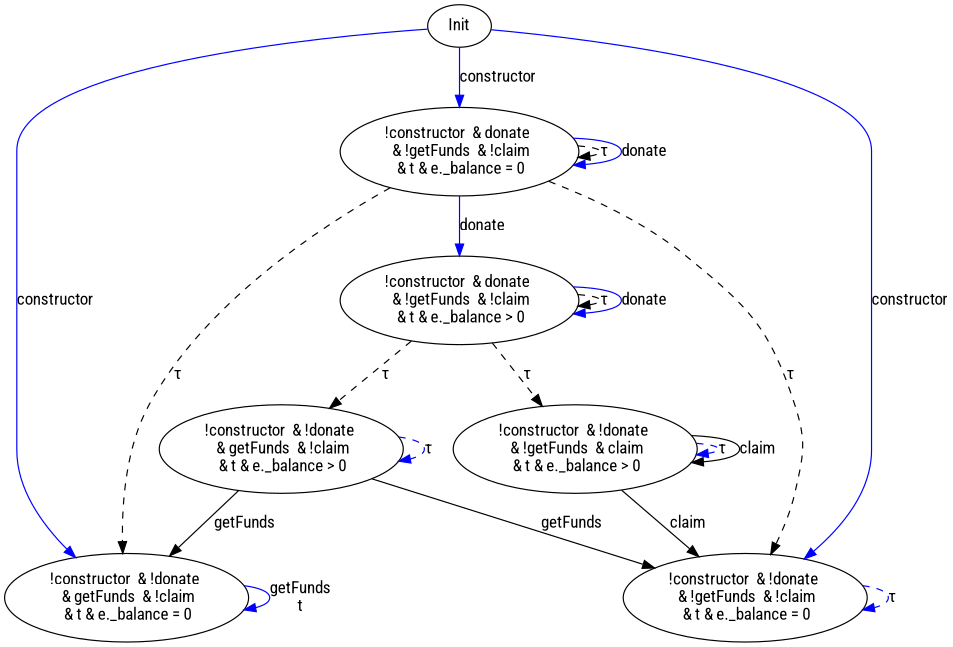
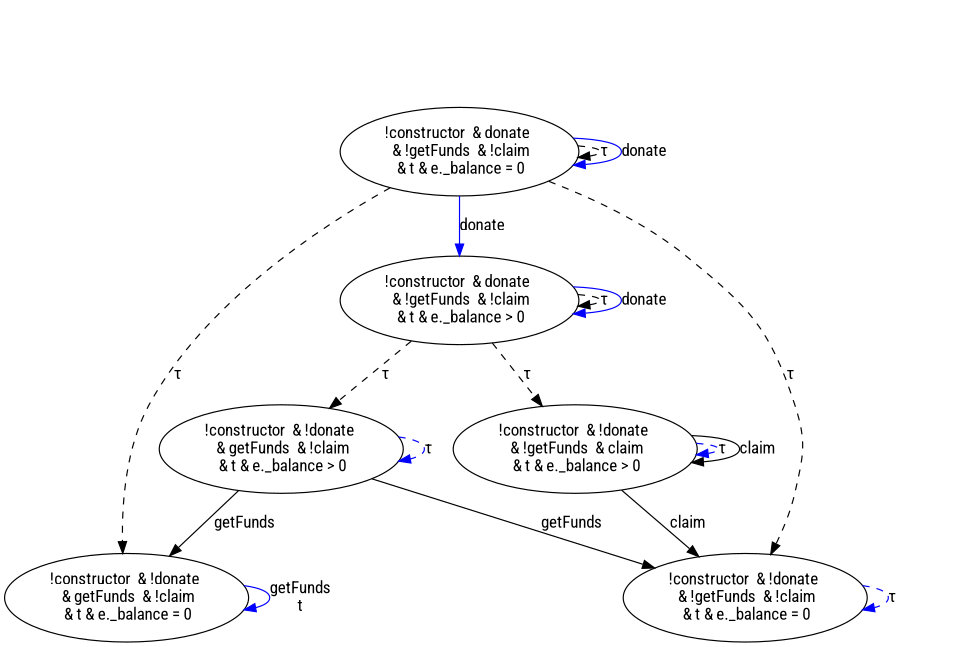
(460, 26) -> none
